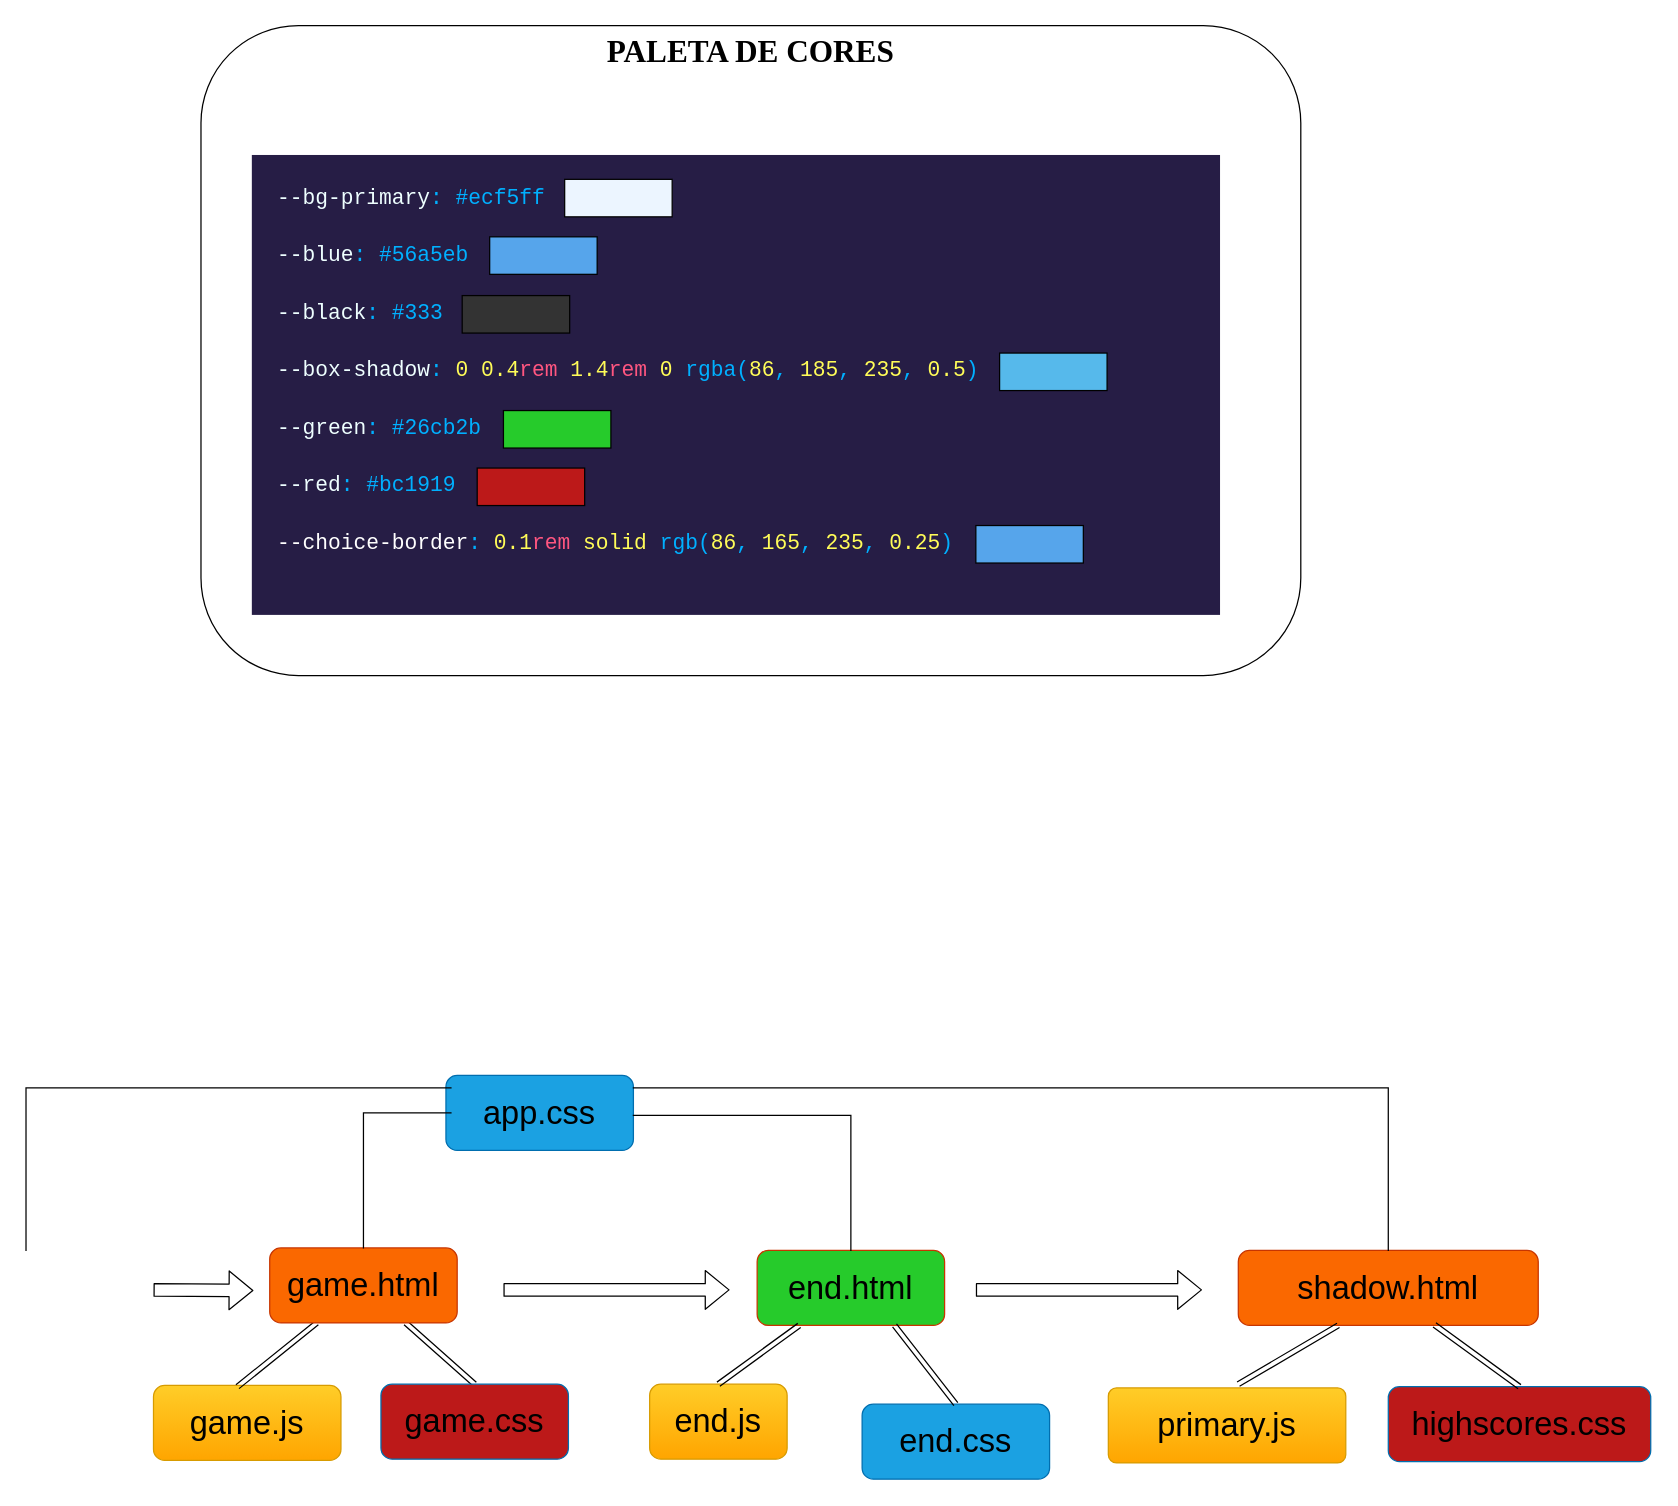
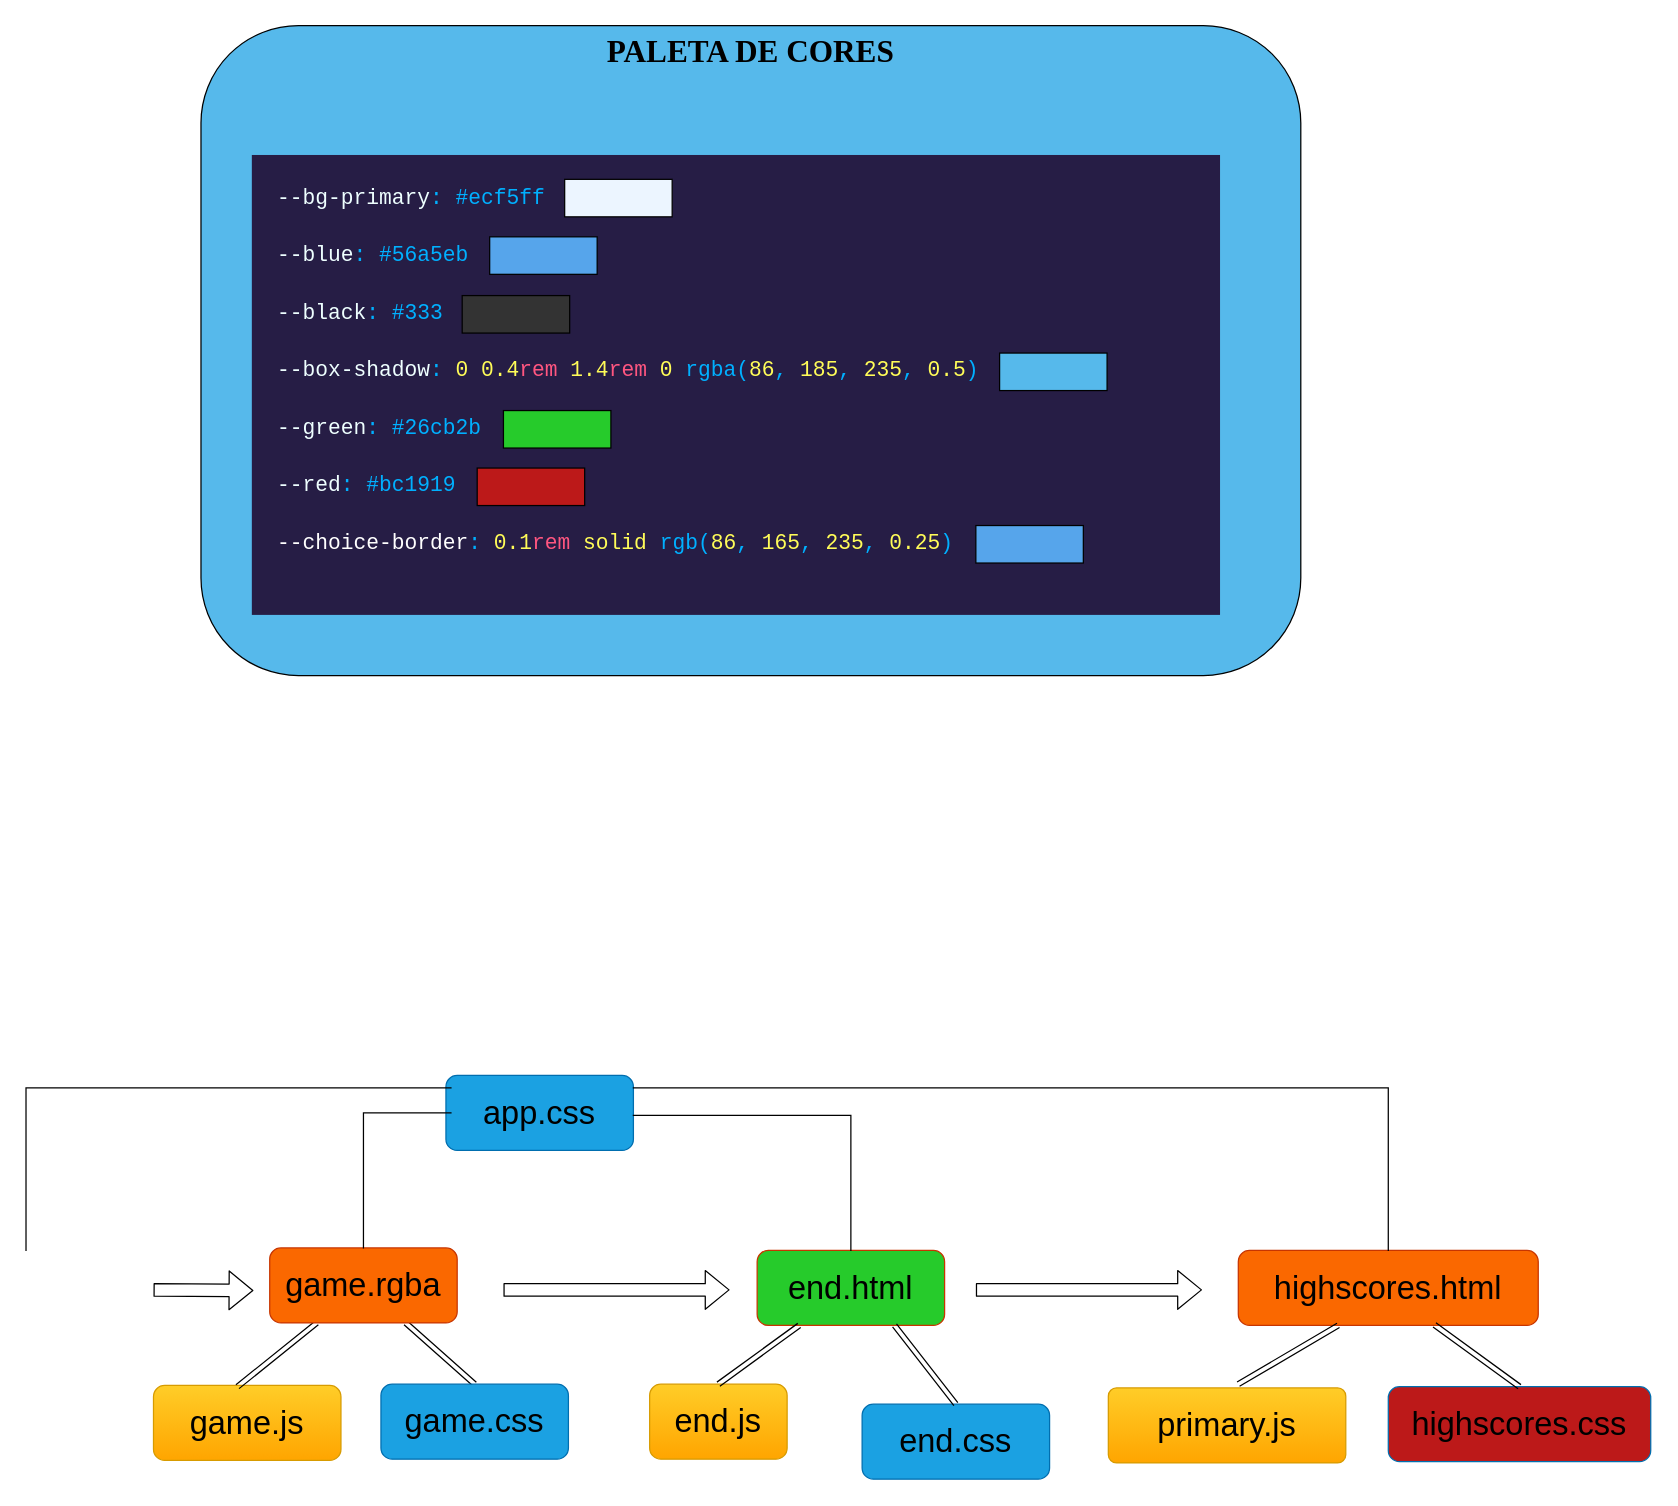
(751, 351) -> (751, 351)
(363, 1286) -> (363, 1286)
(1388, 1288) -> (1388, 1288)
(474, 1422) -> (474, 1422)
